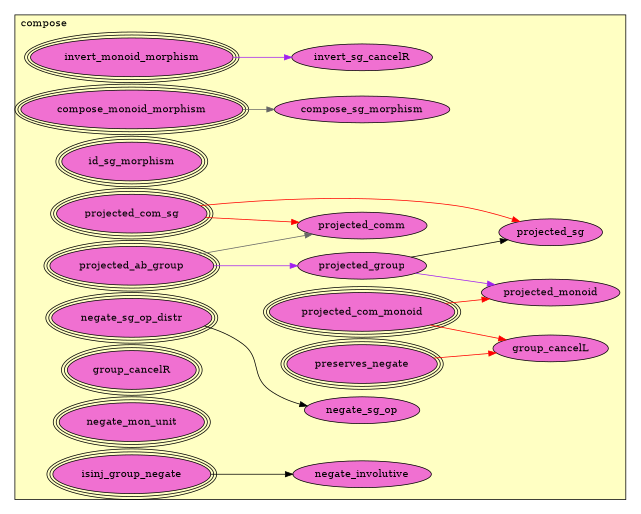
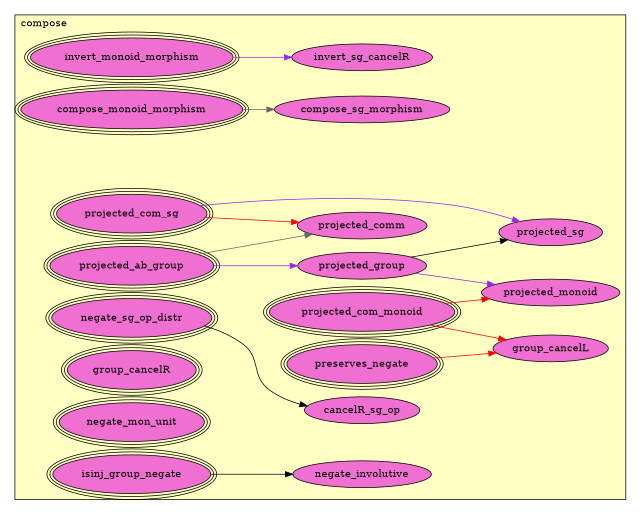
(132, 162) -> none
(357, 199) -> (357, 199)
(362, 410) -> (362, 410)
